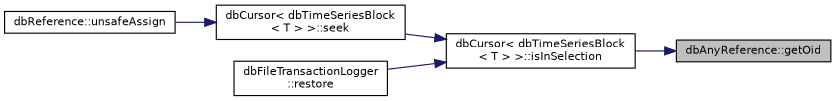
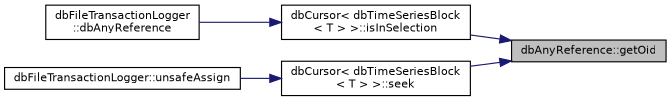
(90, 22) -> (122, 78)
(420, 36) -> (485, 64)
(311, 78) -> (122, 22)
